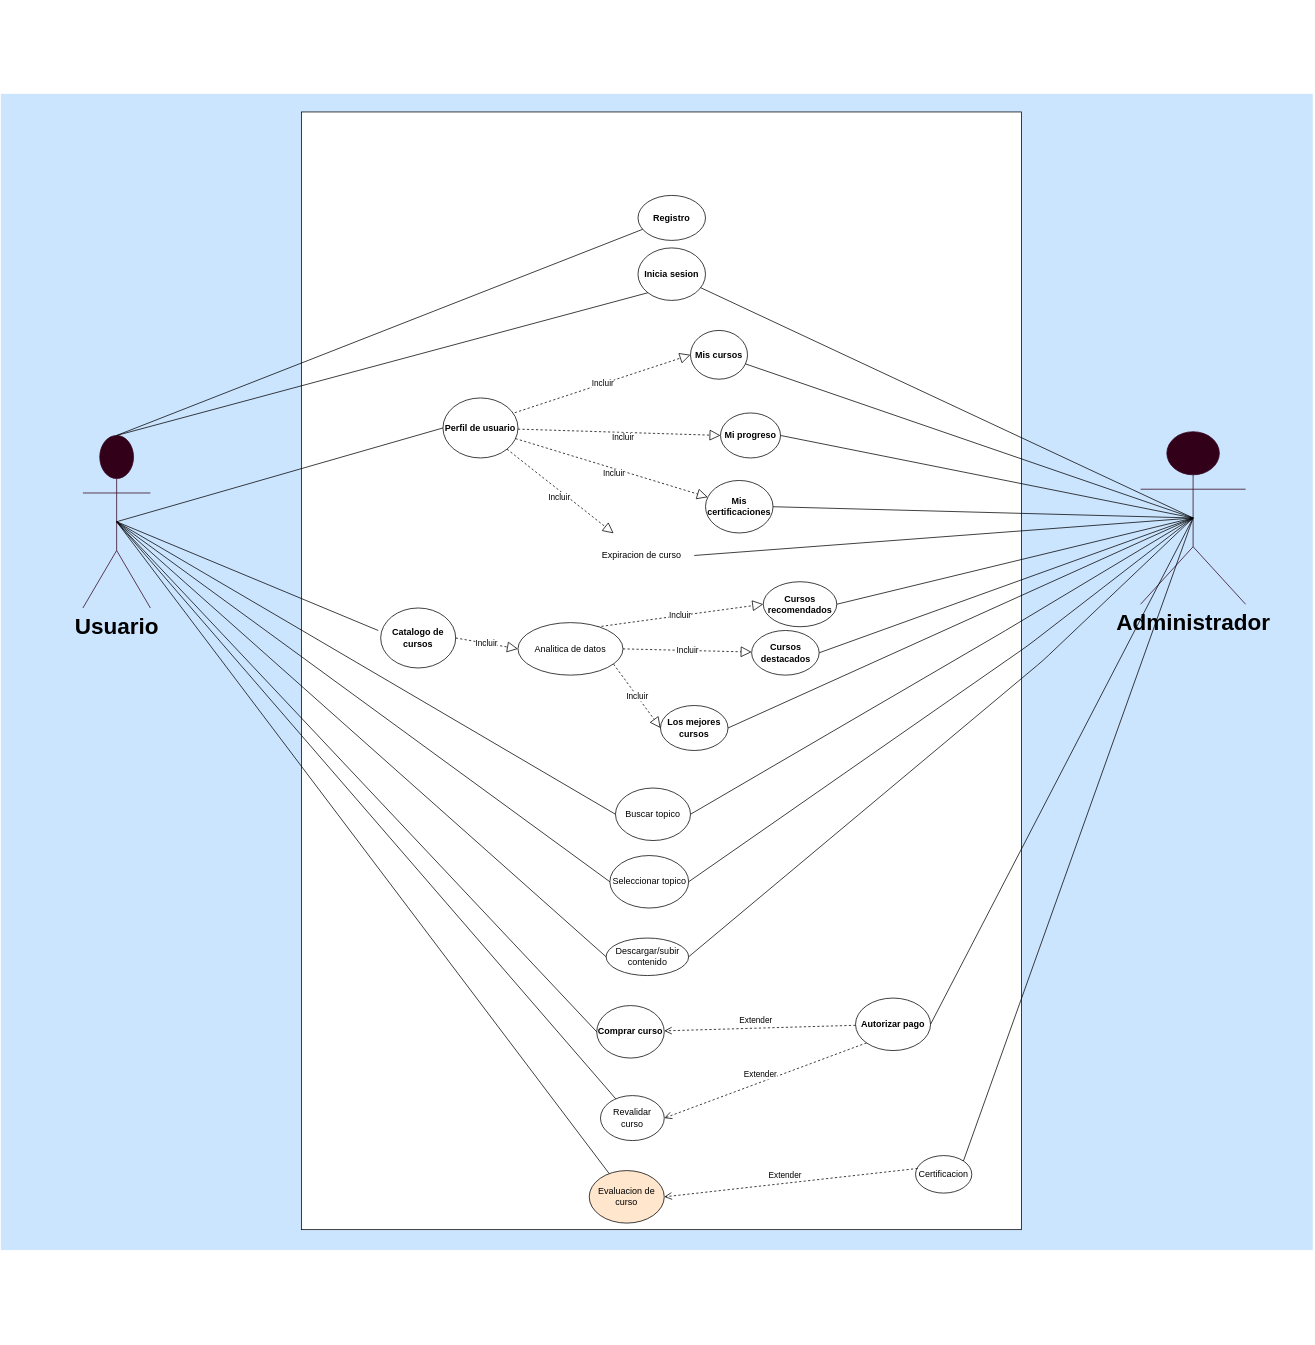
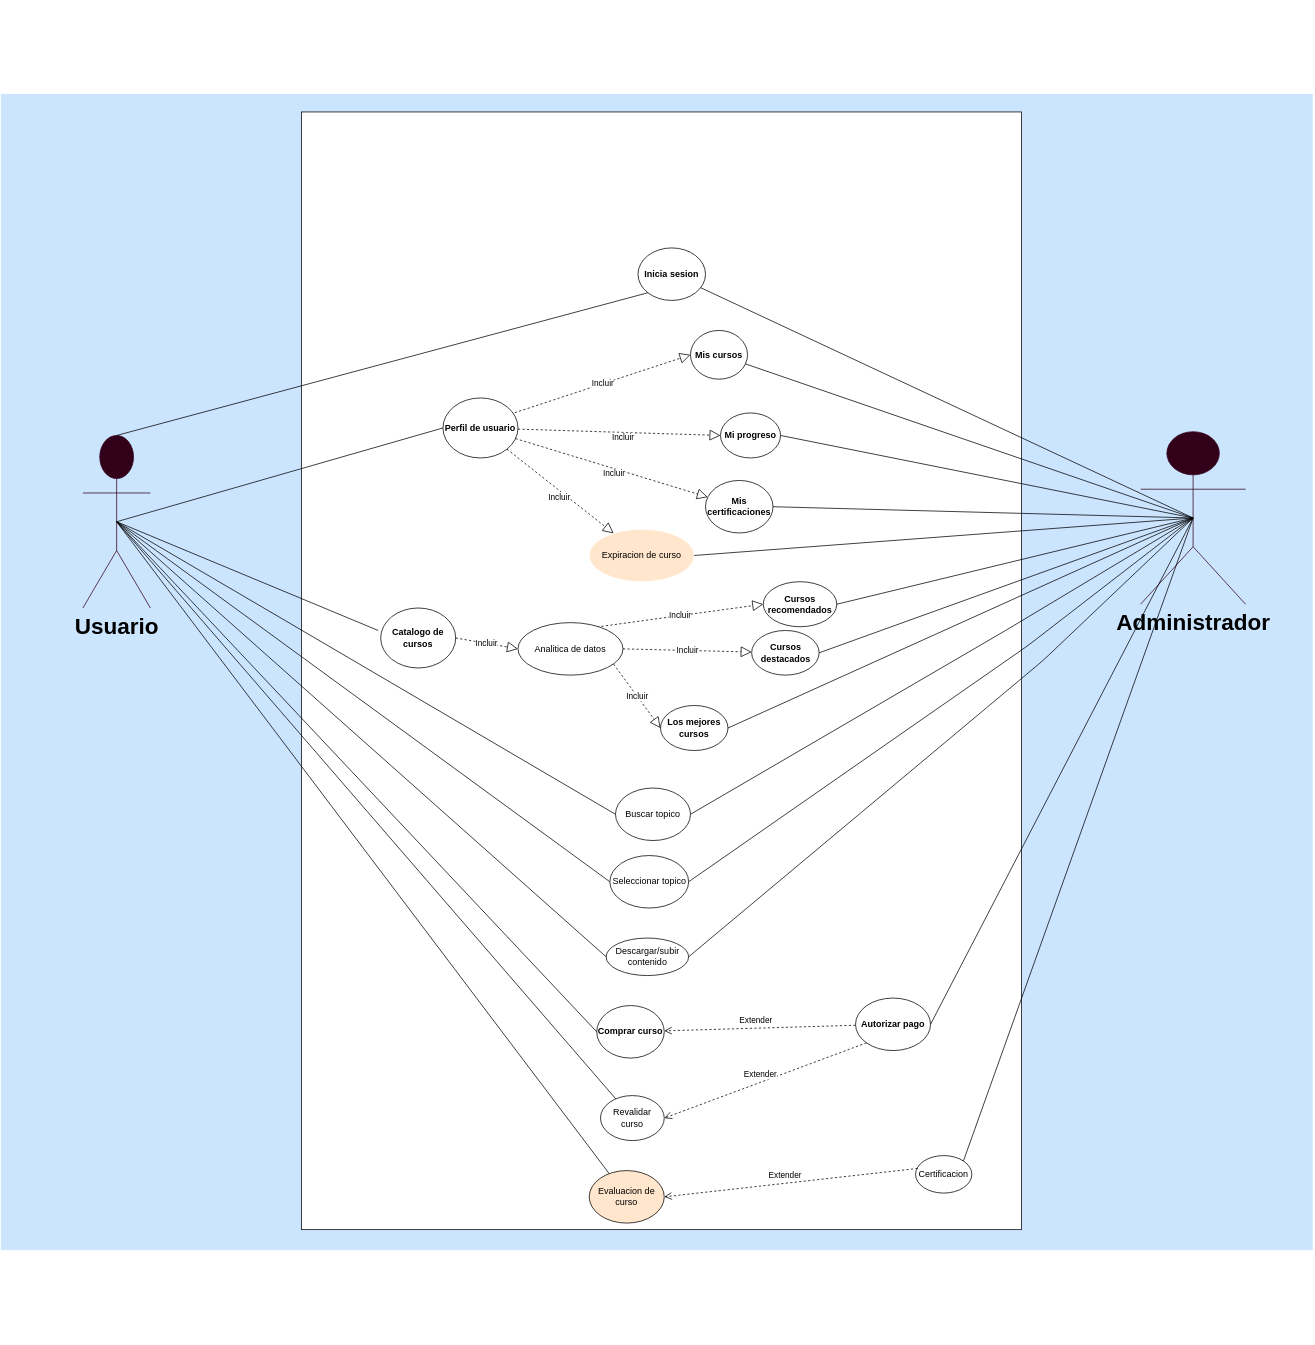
(672, 218) -> none
(386, 330) -> none
(642, 555) -> (642, 555)
